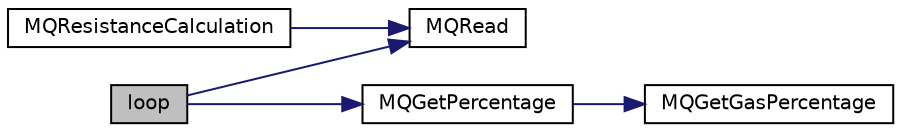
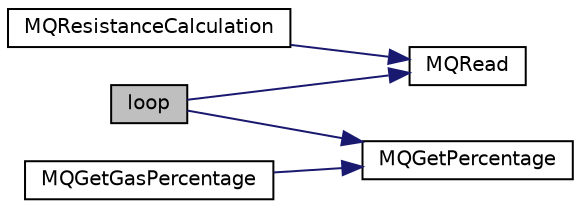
(599, 104) -> (308, 170)
